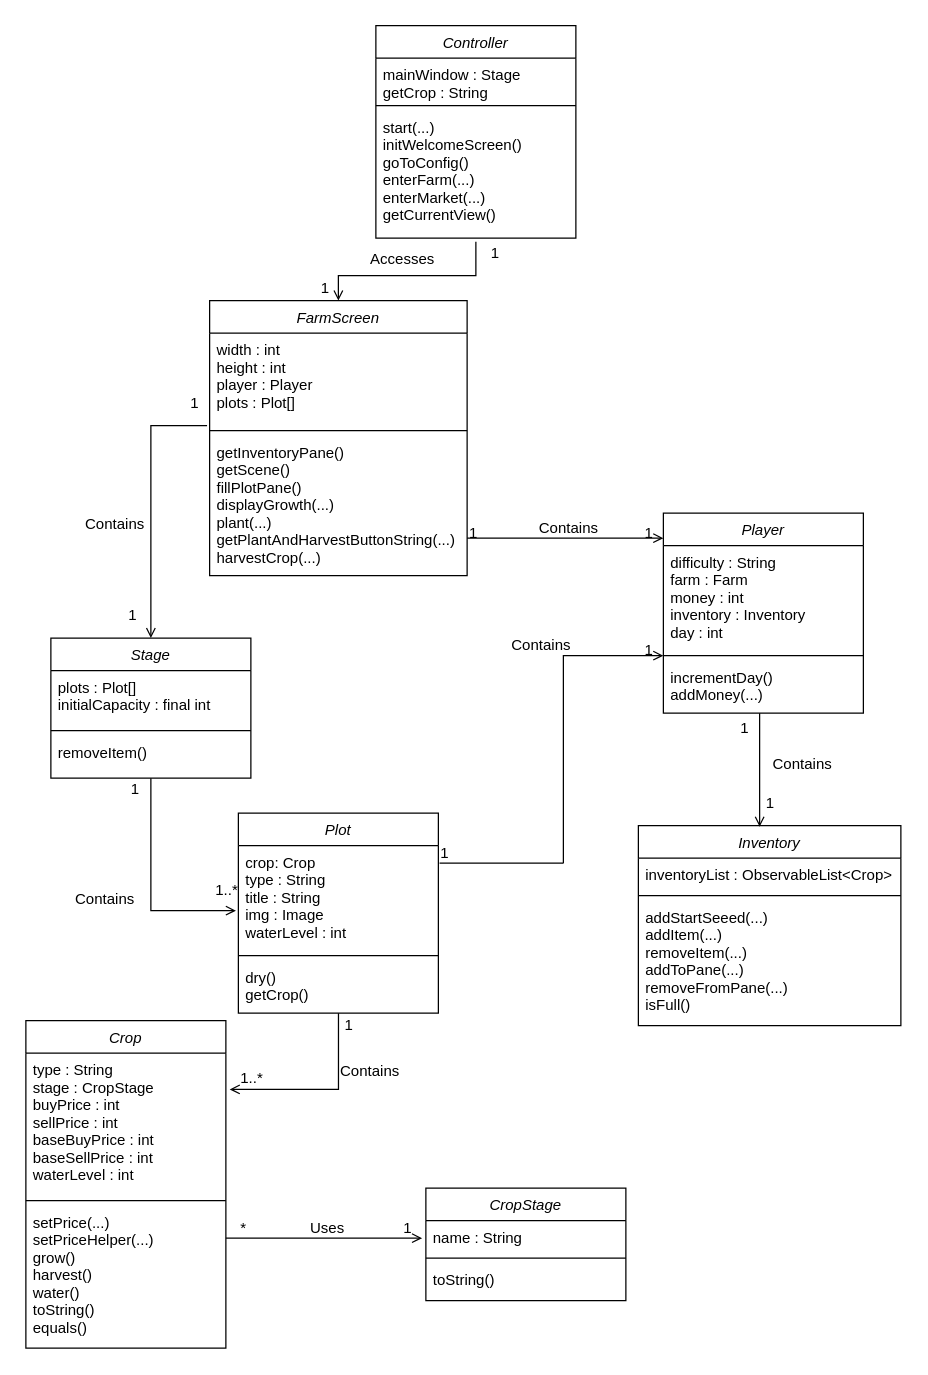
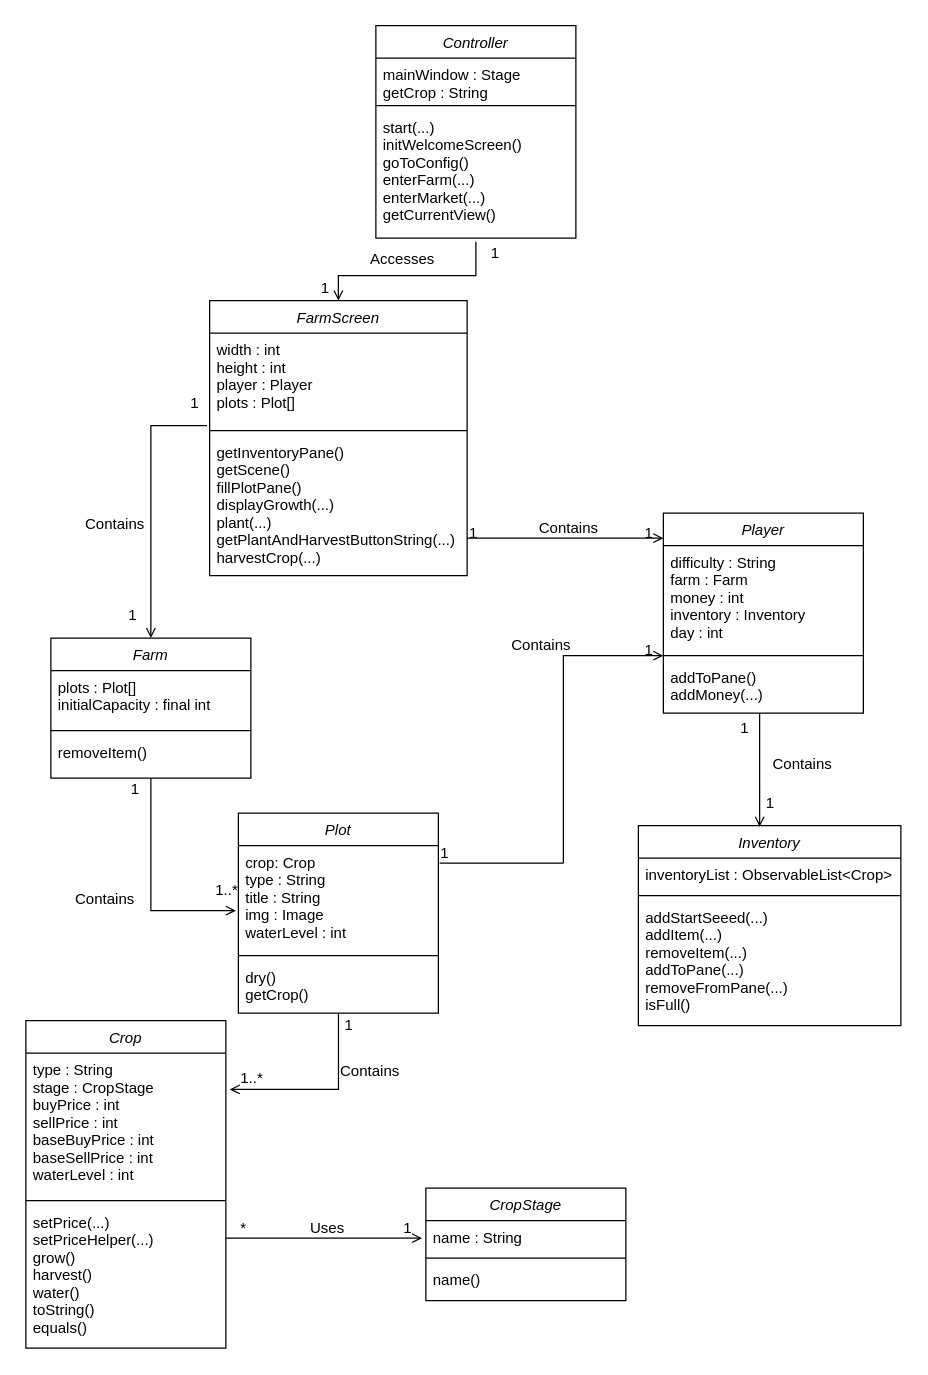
(150, 655) -> (150, 655)
(727, 678) -> (716, 678)
(473, 1280) -> (458, 1280)
